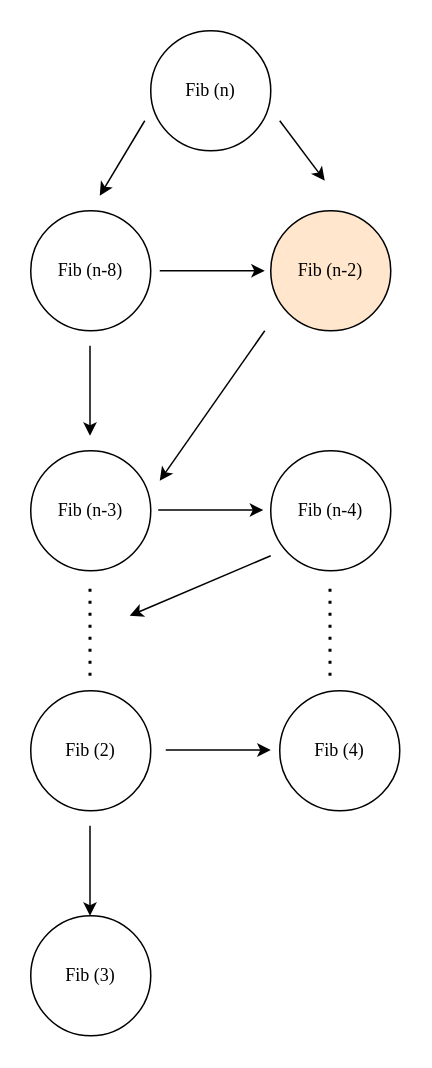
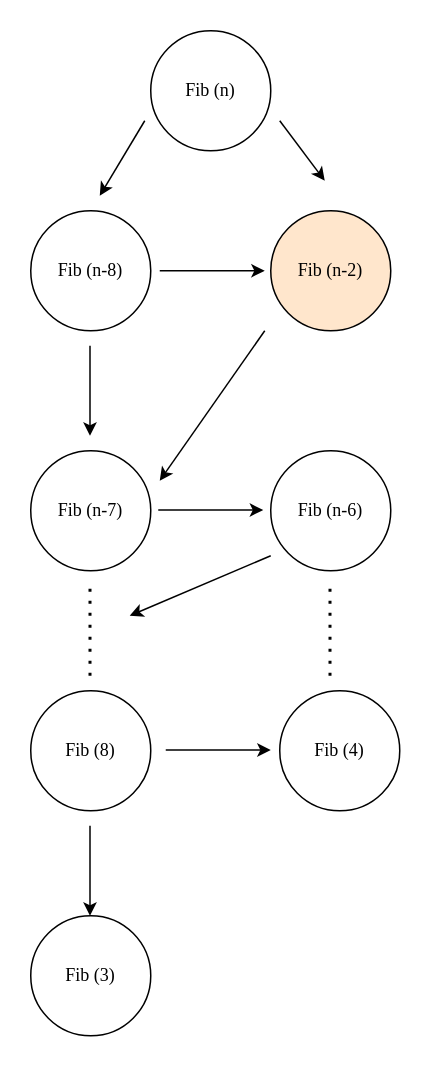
(91, 511) -> (91, 511)
(331, 511) -> (331, 511)
(91, 751) -> (91, 751)
